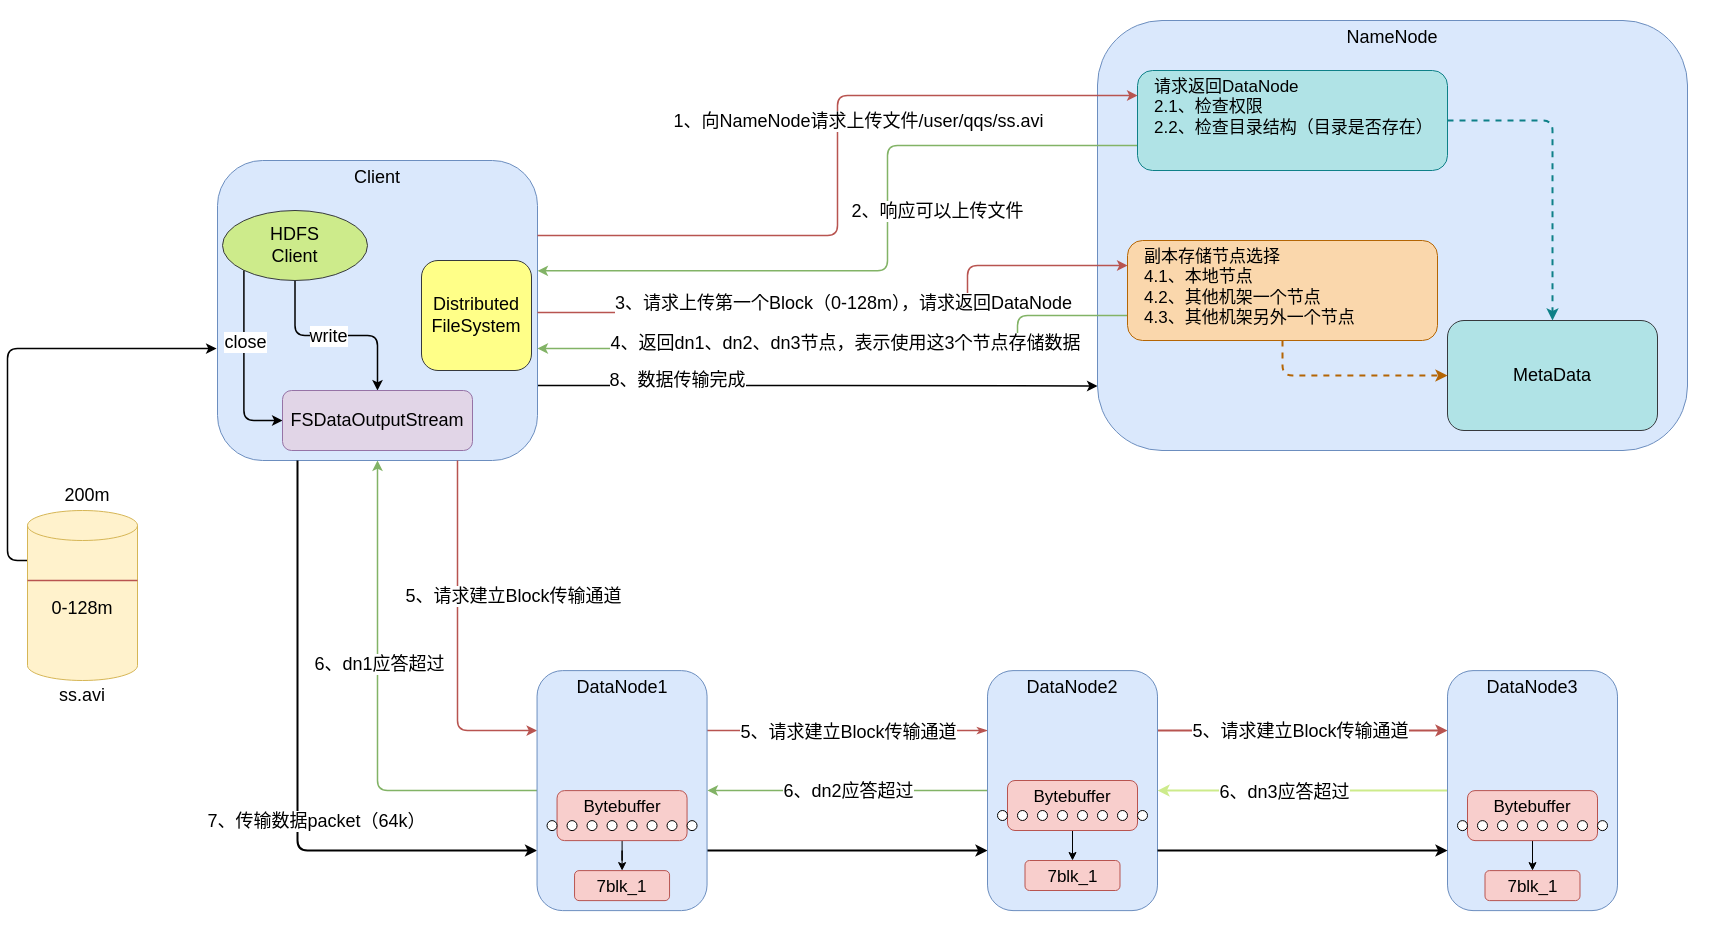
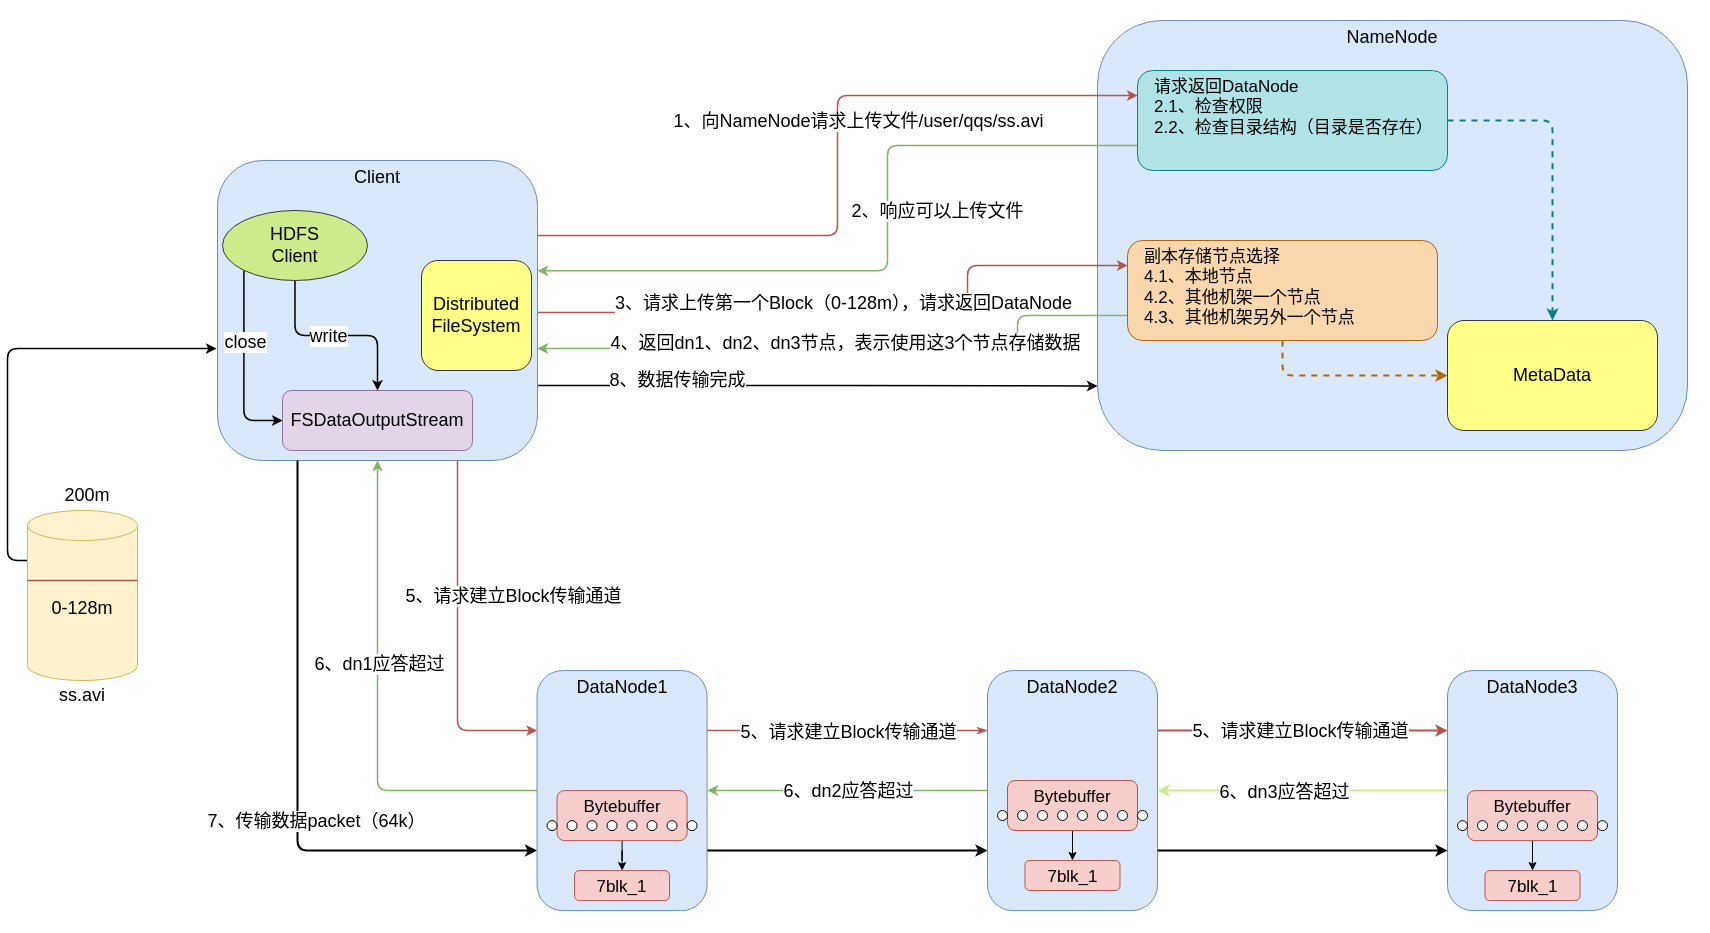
(1553, 376) -> (1553, 376)
